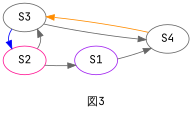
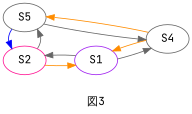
(25, 17) -> (25, 17)
none -> (133, 44)
none -> (64, 55)
(56, 66) -> (56, 66)
